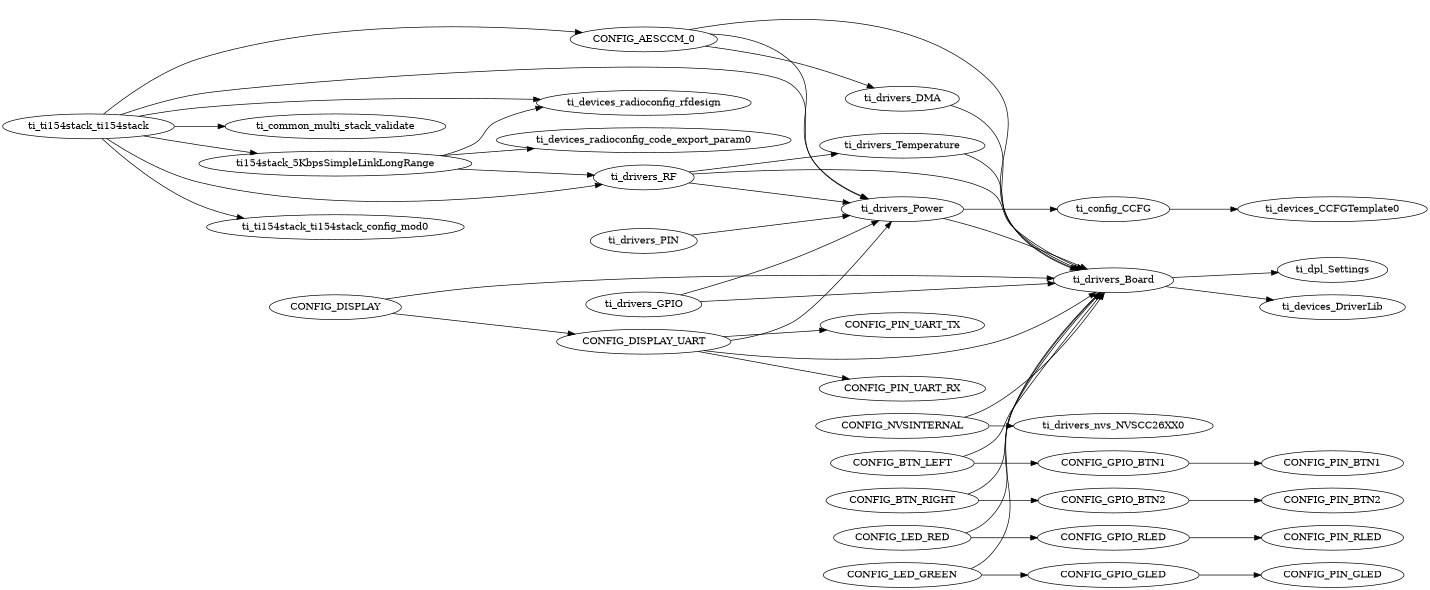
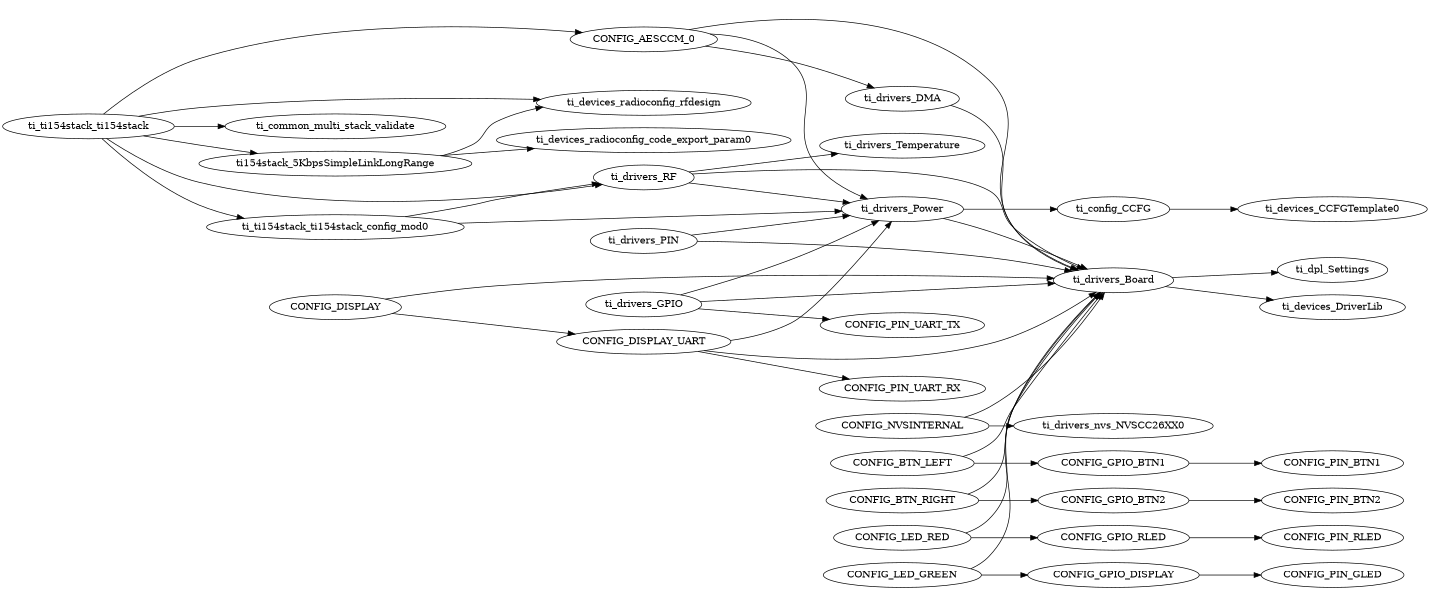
(527, 70) -> (646, 217)
(523, 172) -> (485, 202)
(1008, 219) -> (882, 248)
(779, 333) -> (760, 314)
(1113, 575) -> (1113, 575)
